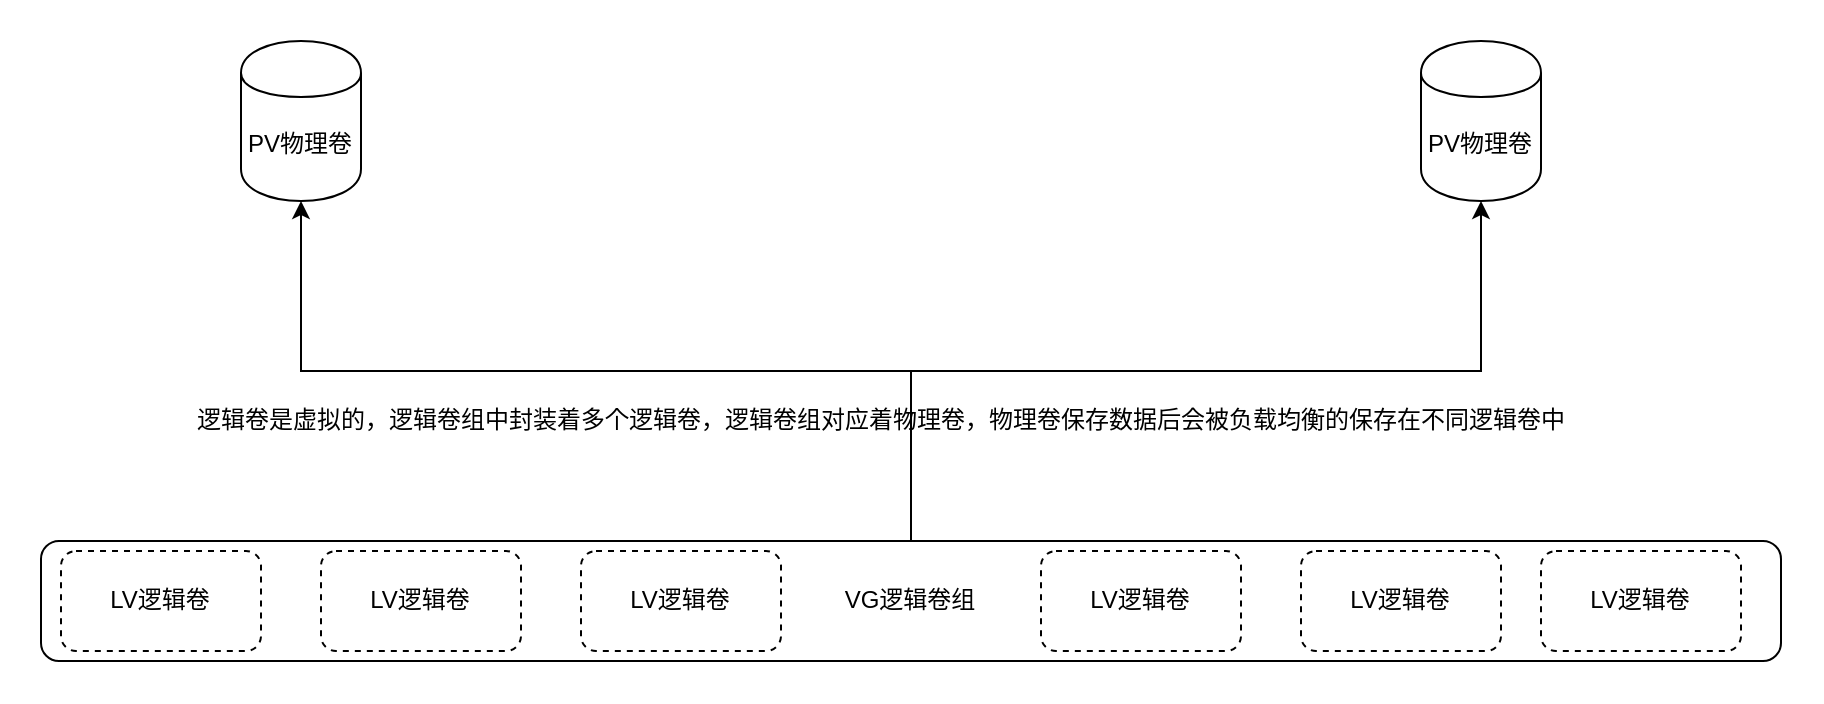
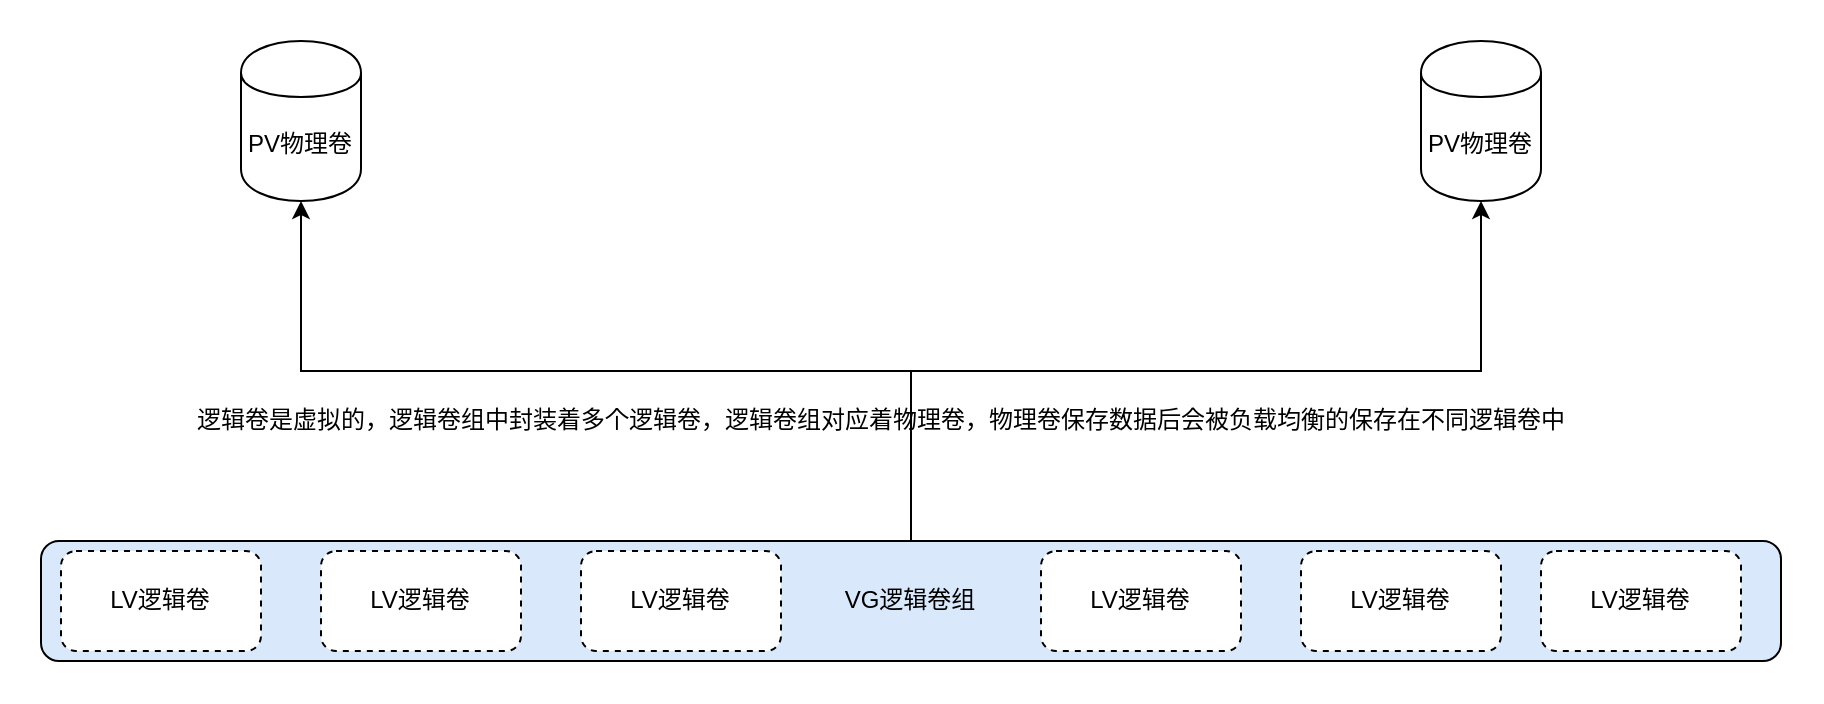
(911, 601) -> (911, 601)
